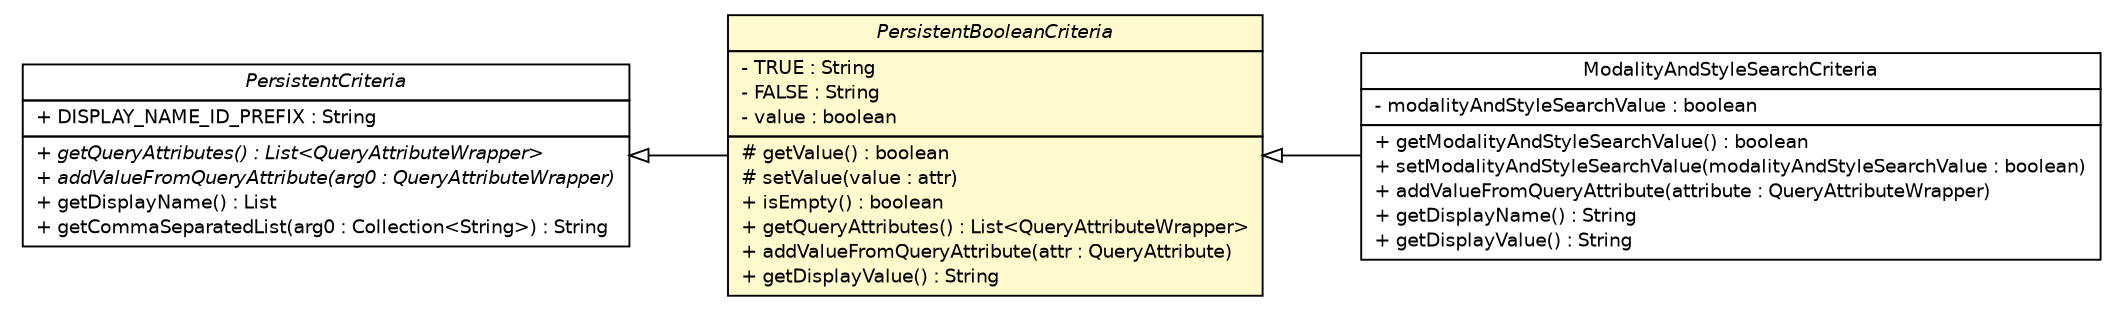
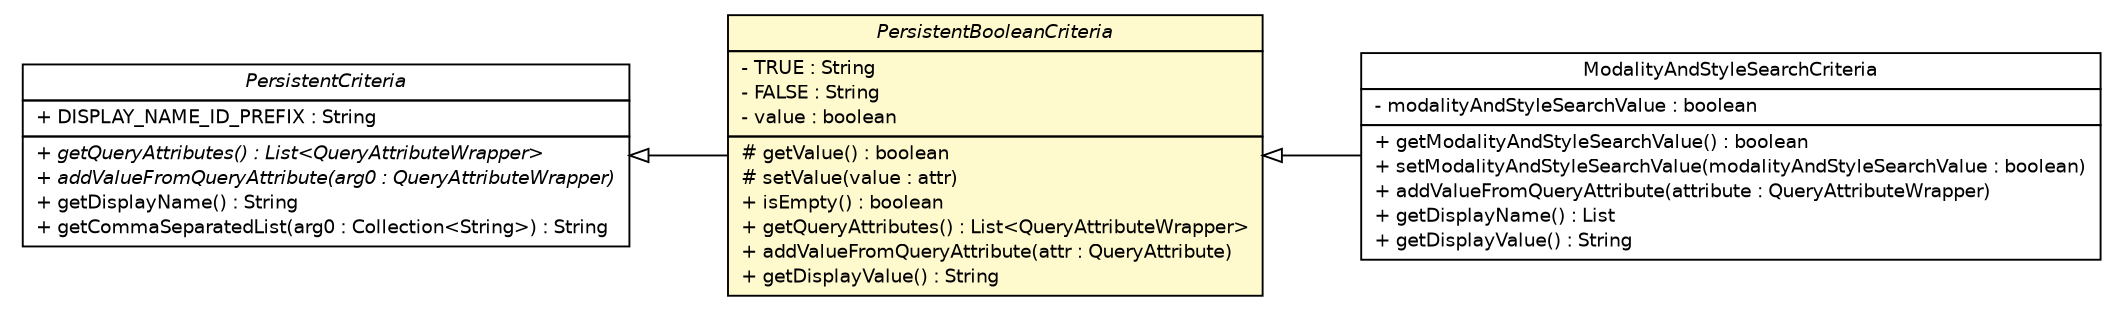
(156, 203) -> (168, 203)
(1506, 216) -> (1495, 216)
